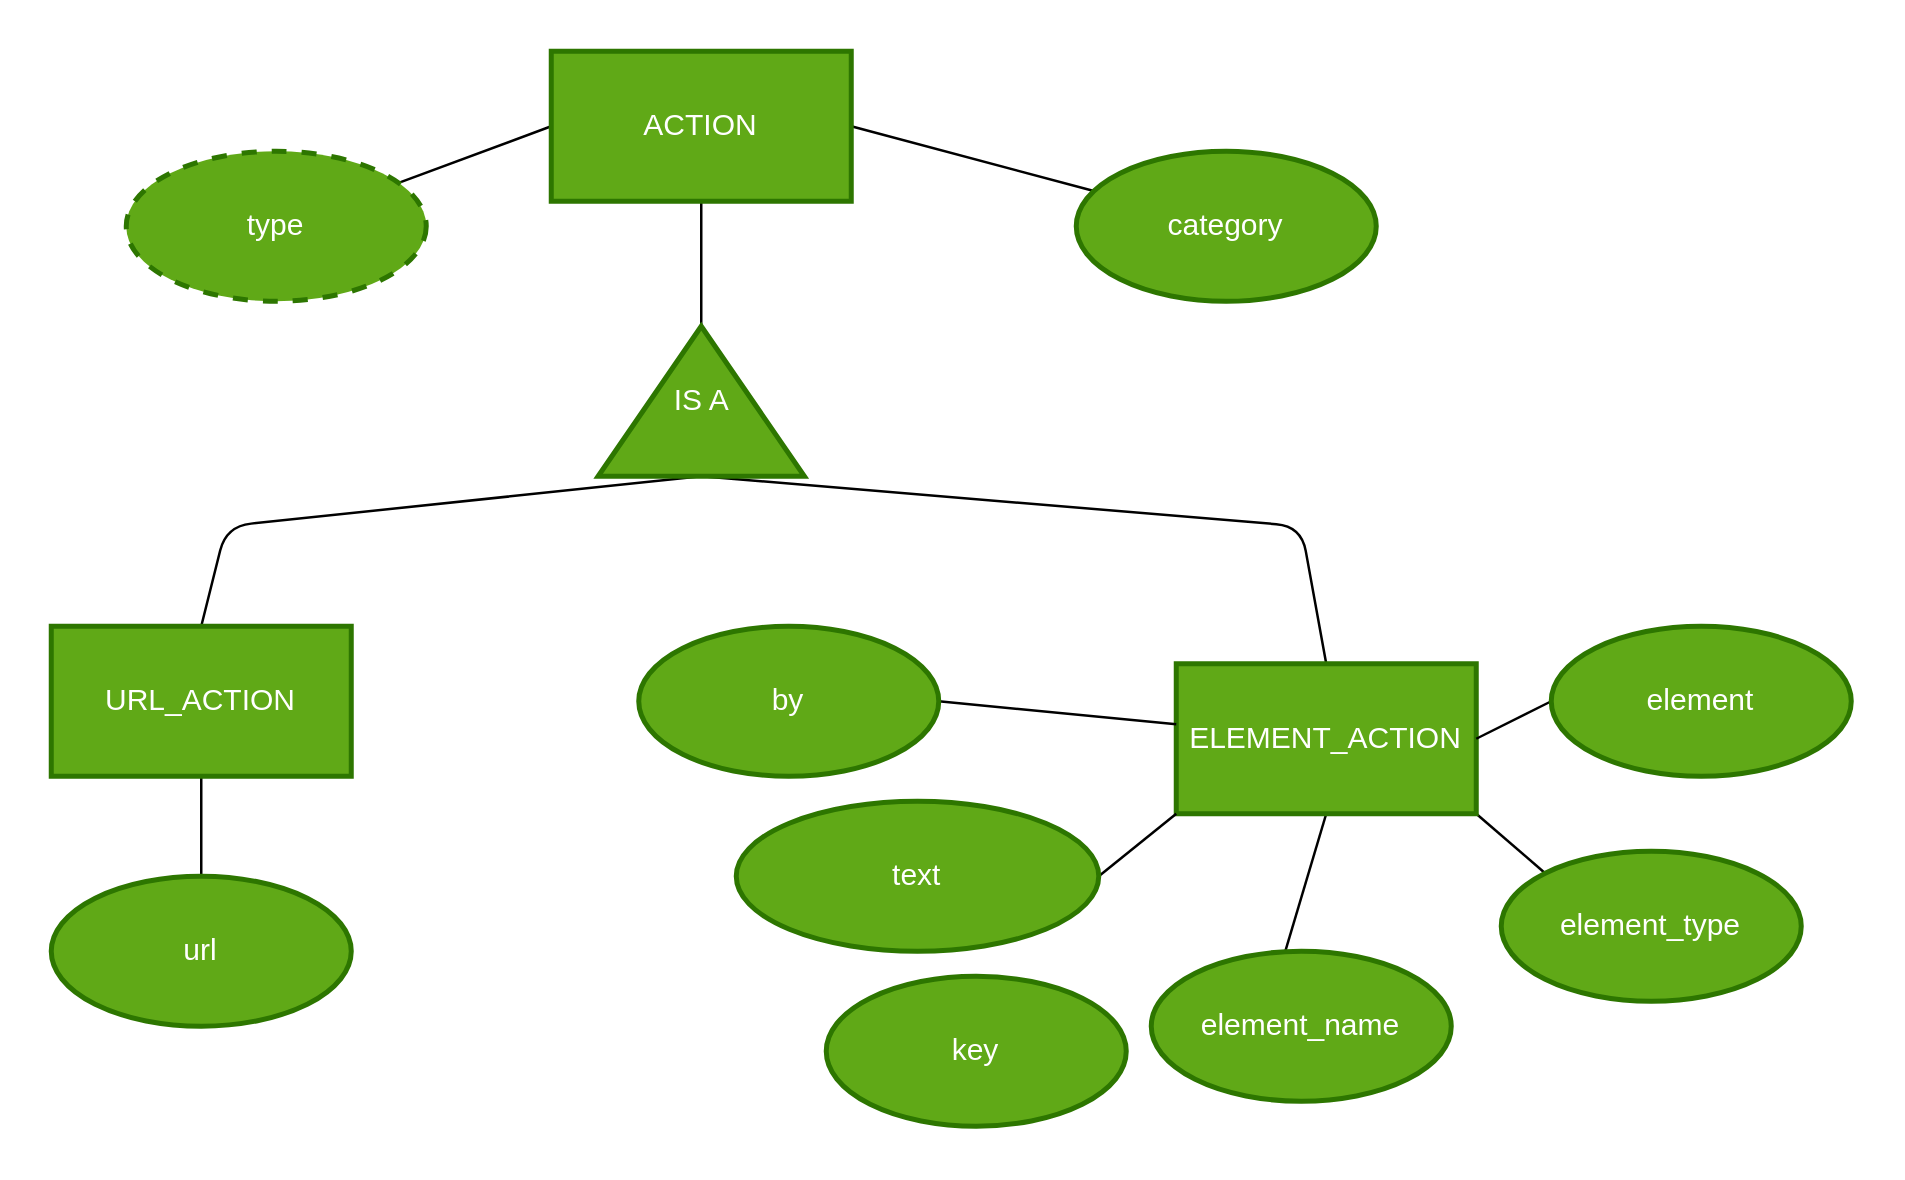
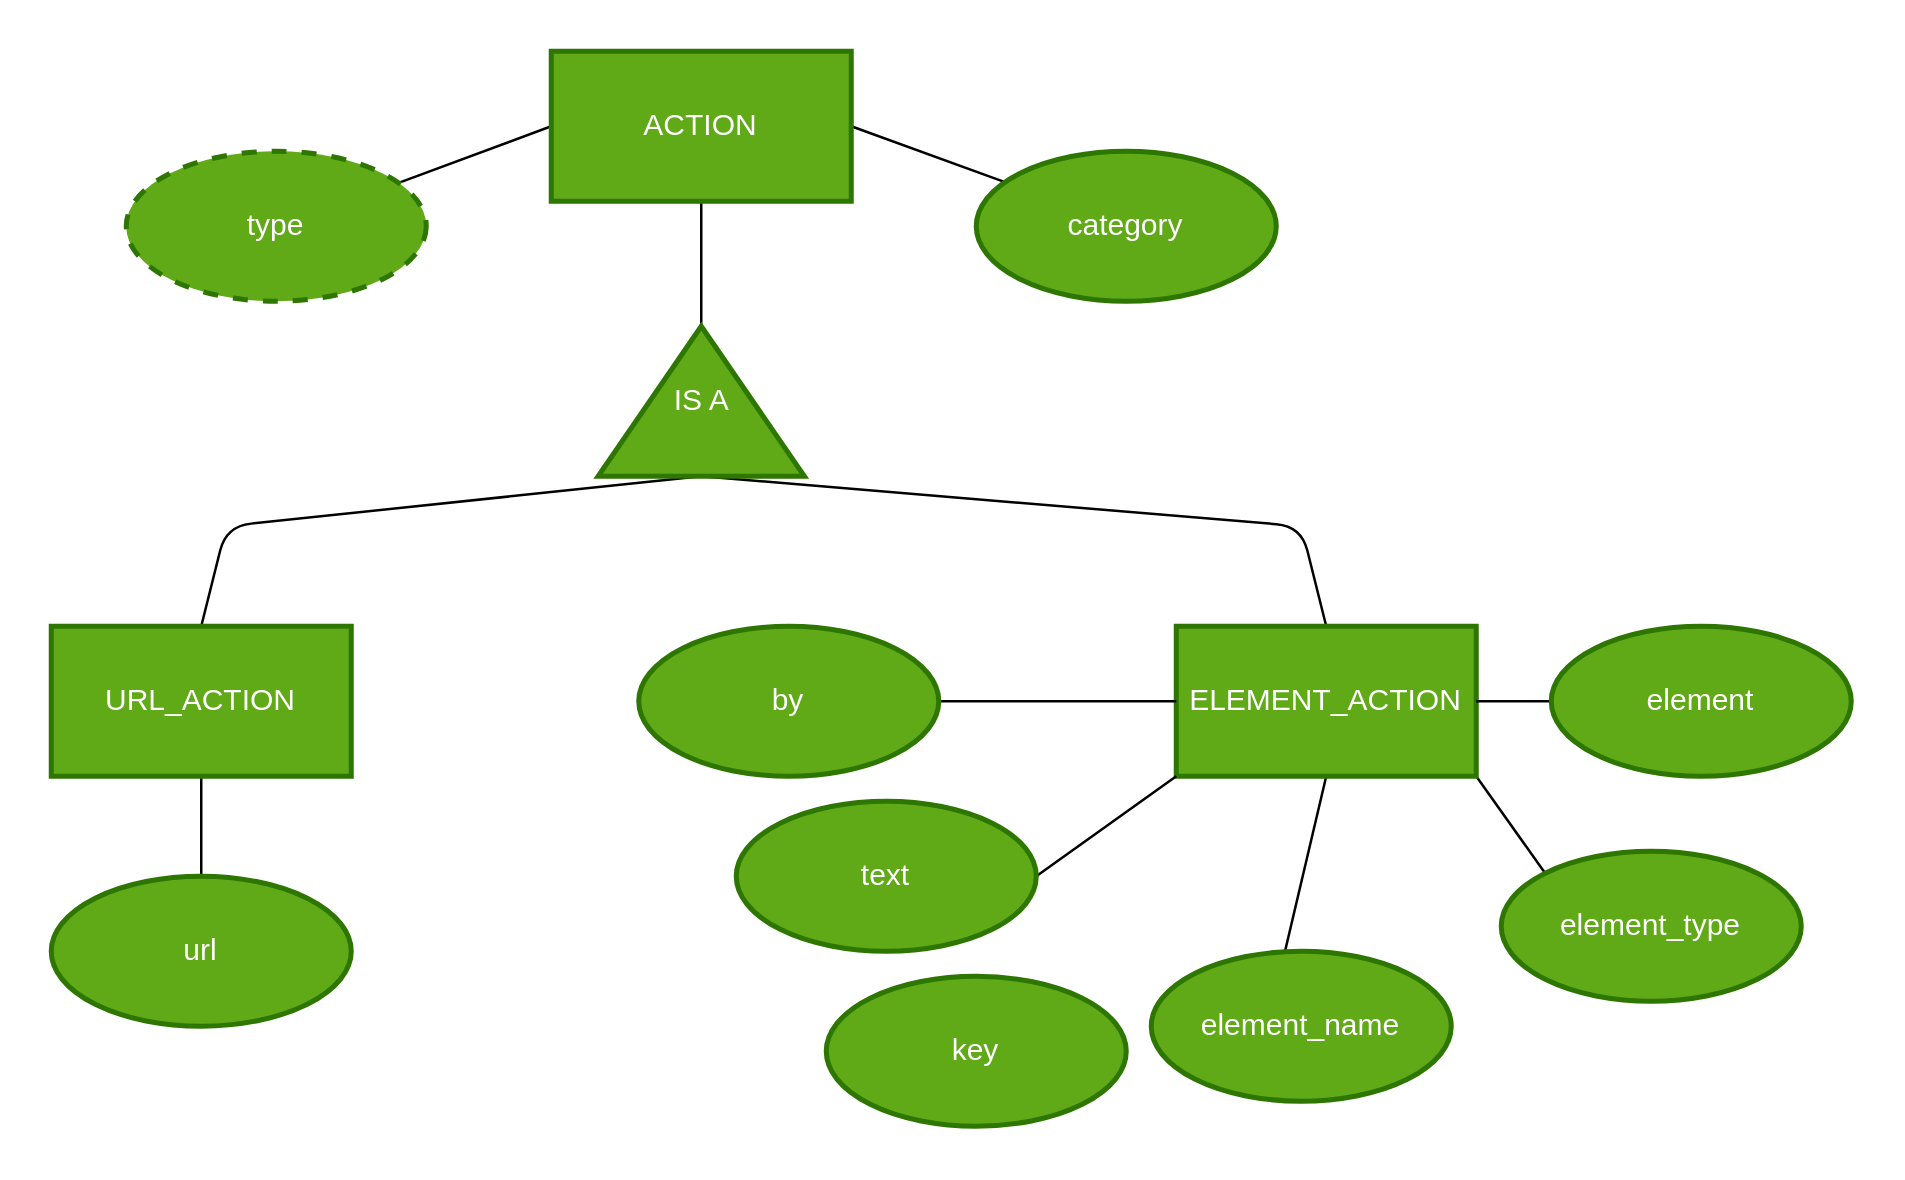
(1226, 226) -> (1126, 226)
(1326, 739) -> (1326, 701)
(918, 876) -> (886, 876)
